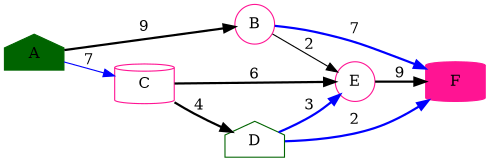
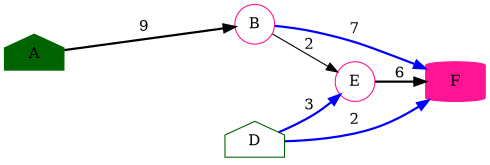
(400, 73) -> (400, 73)
(144, 84) -> none
